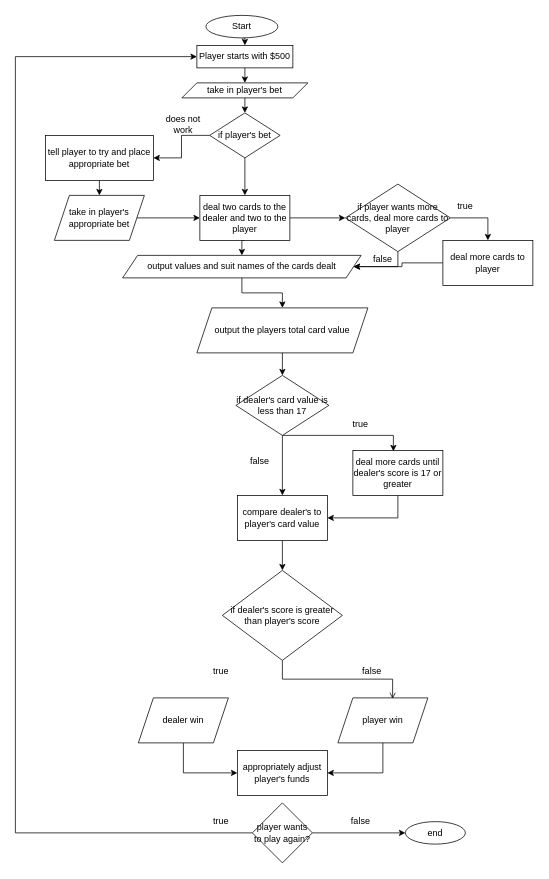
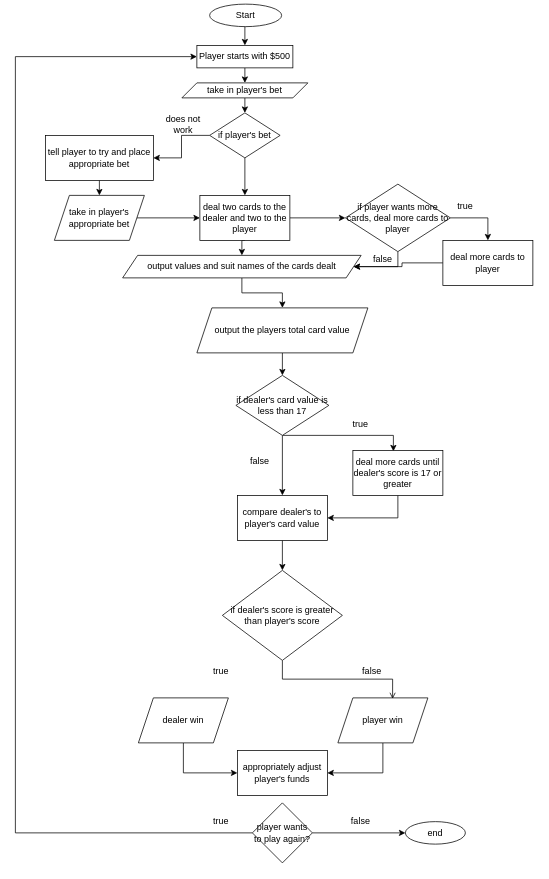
(242, 27) -> (246, 15)
